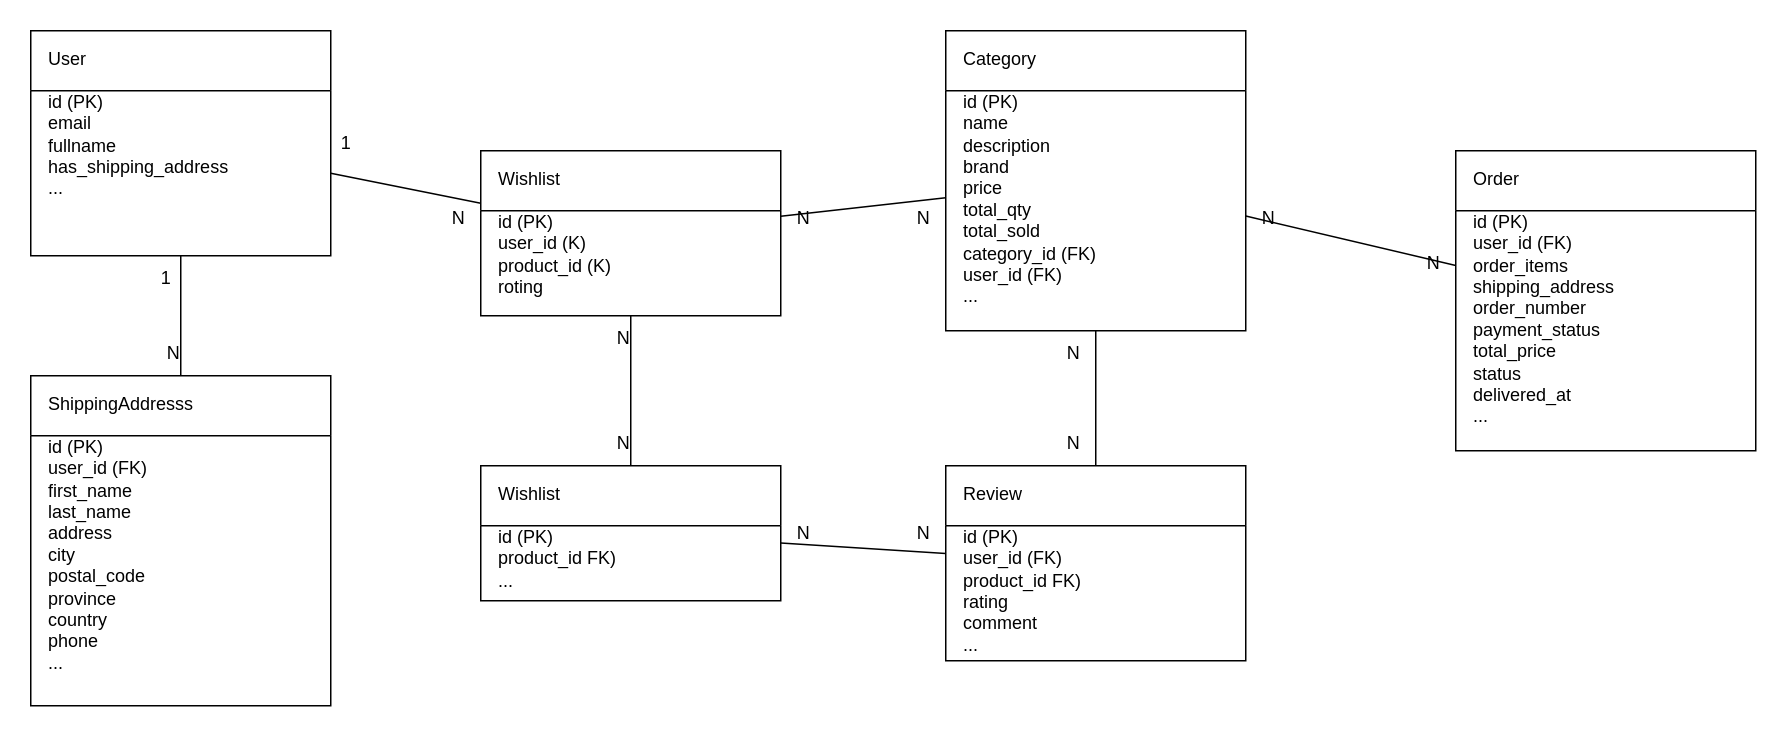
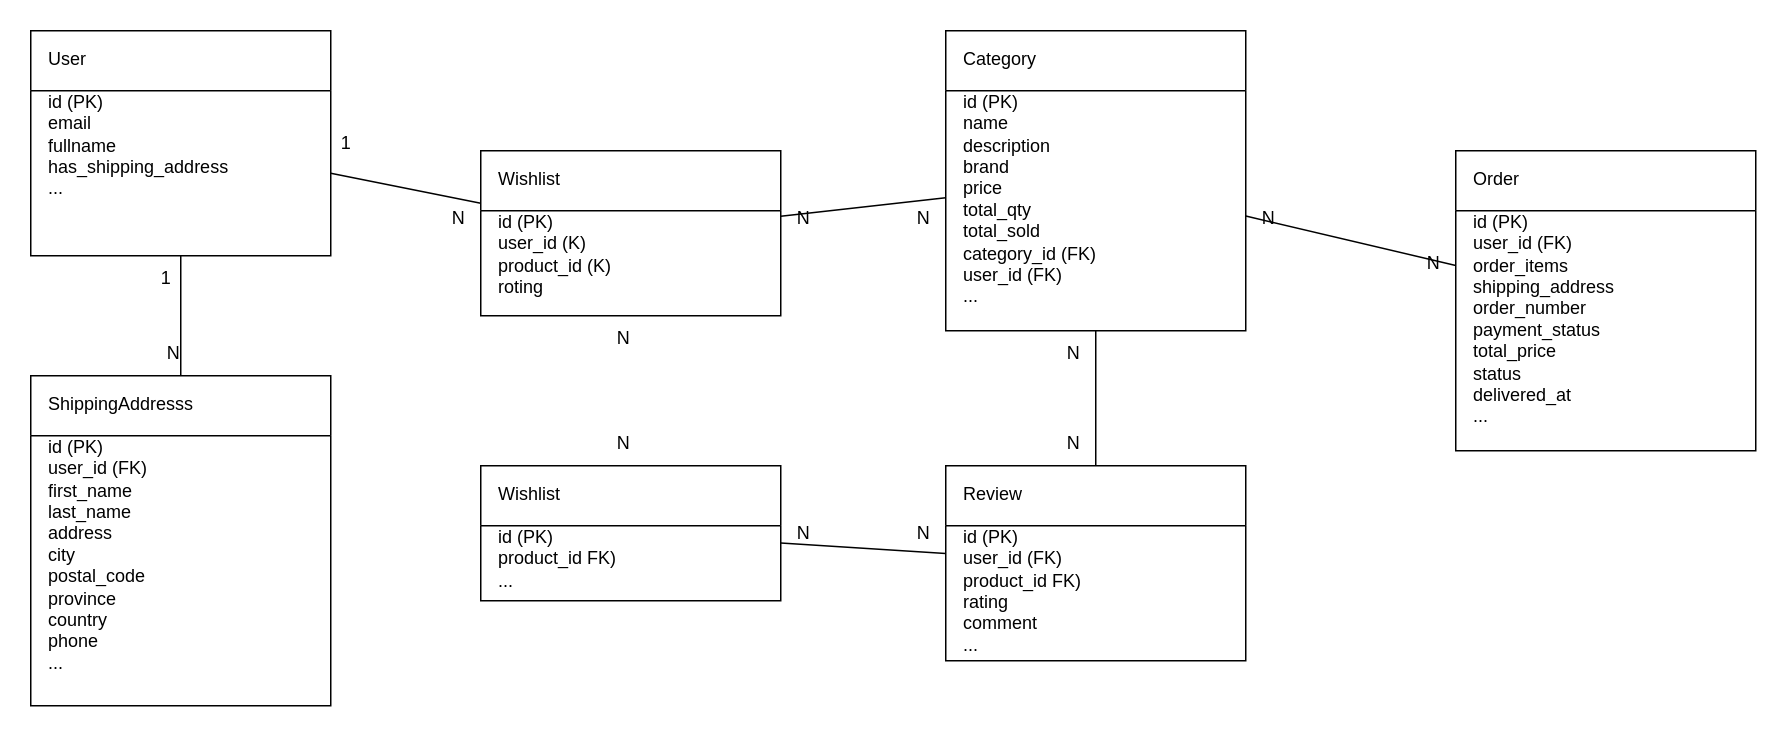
(631, 392) -> none
